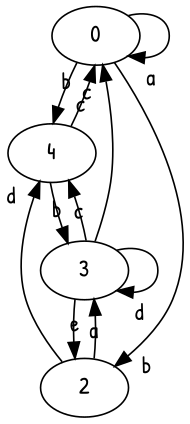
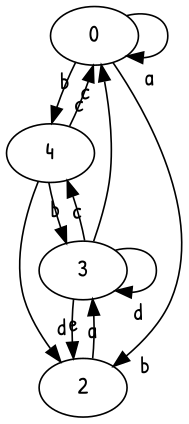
(23, 284) -> (20, 267)
